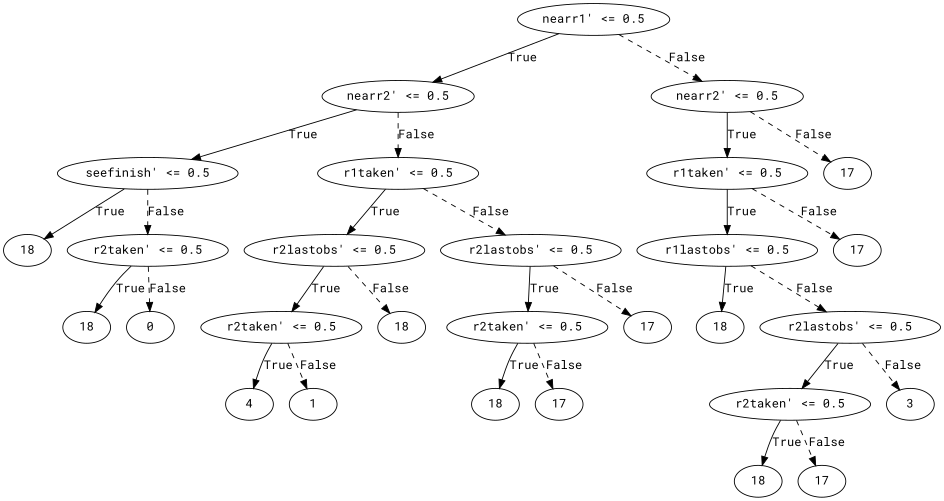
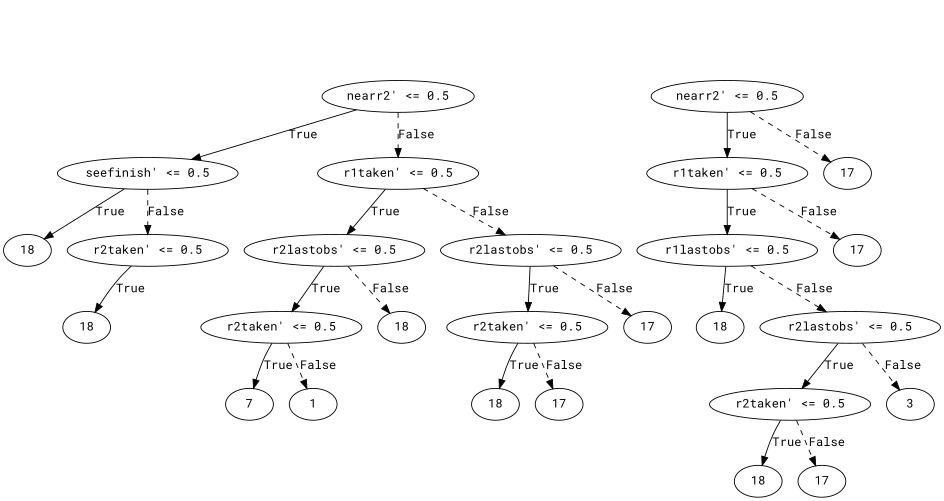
(594, 19) -> none
(150, 327) -> none
(249, 404) -> (249, 404)
